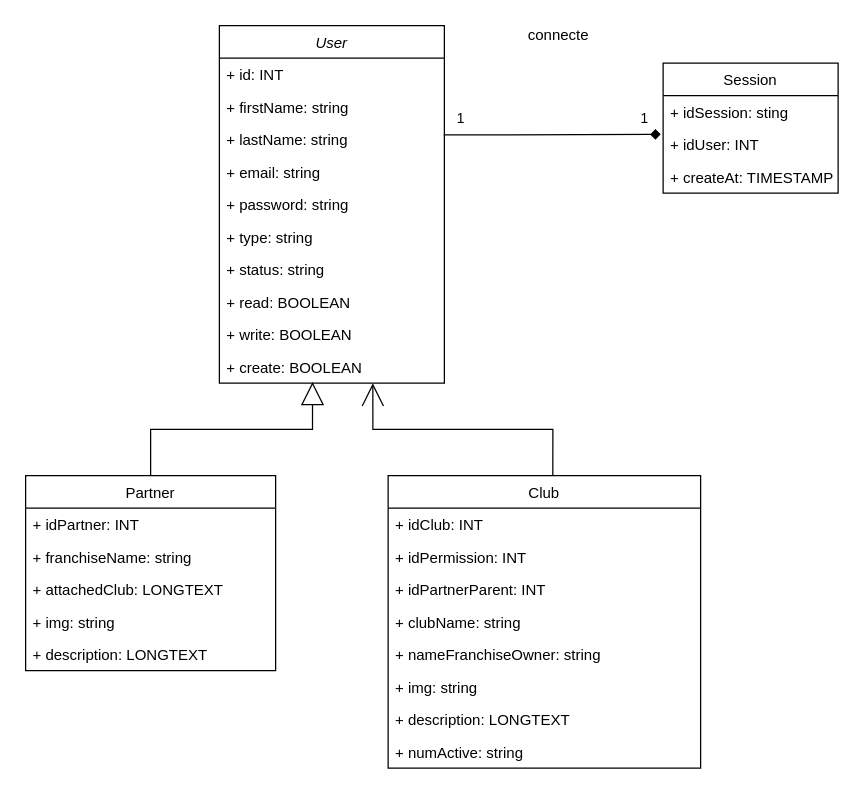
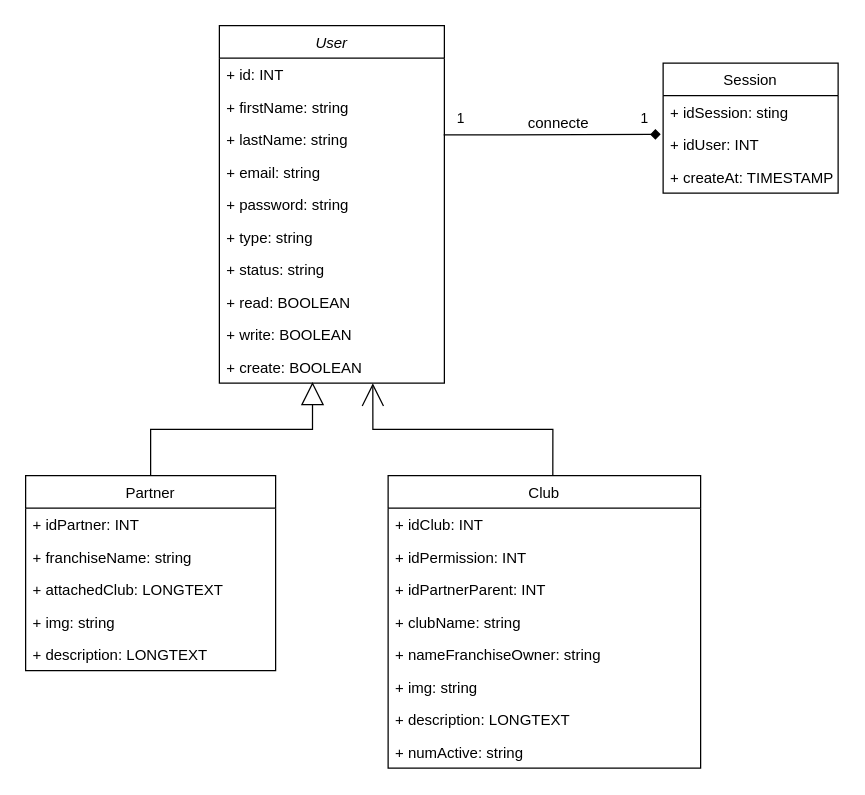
(558, 36) -> (558, 123)
